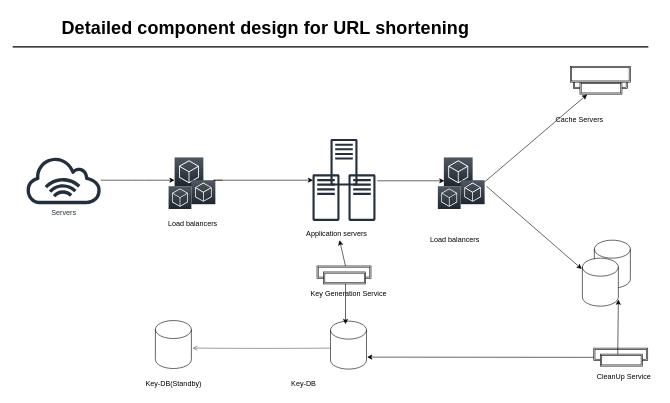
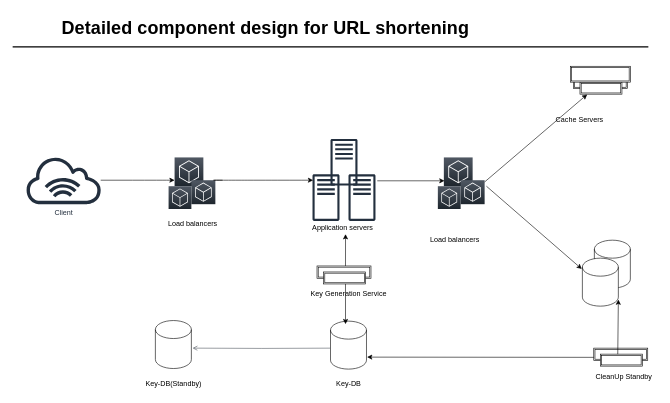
(64, 213) -> (64, 213)
(336, 234) -> (342, 228)
(624, 377) -> (624, 377)
(303, 384) -> (348, 384)
